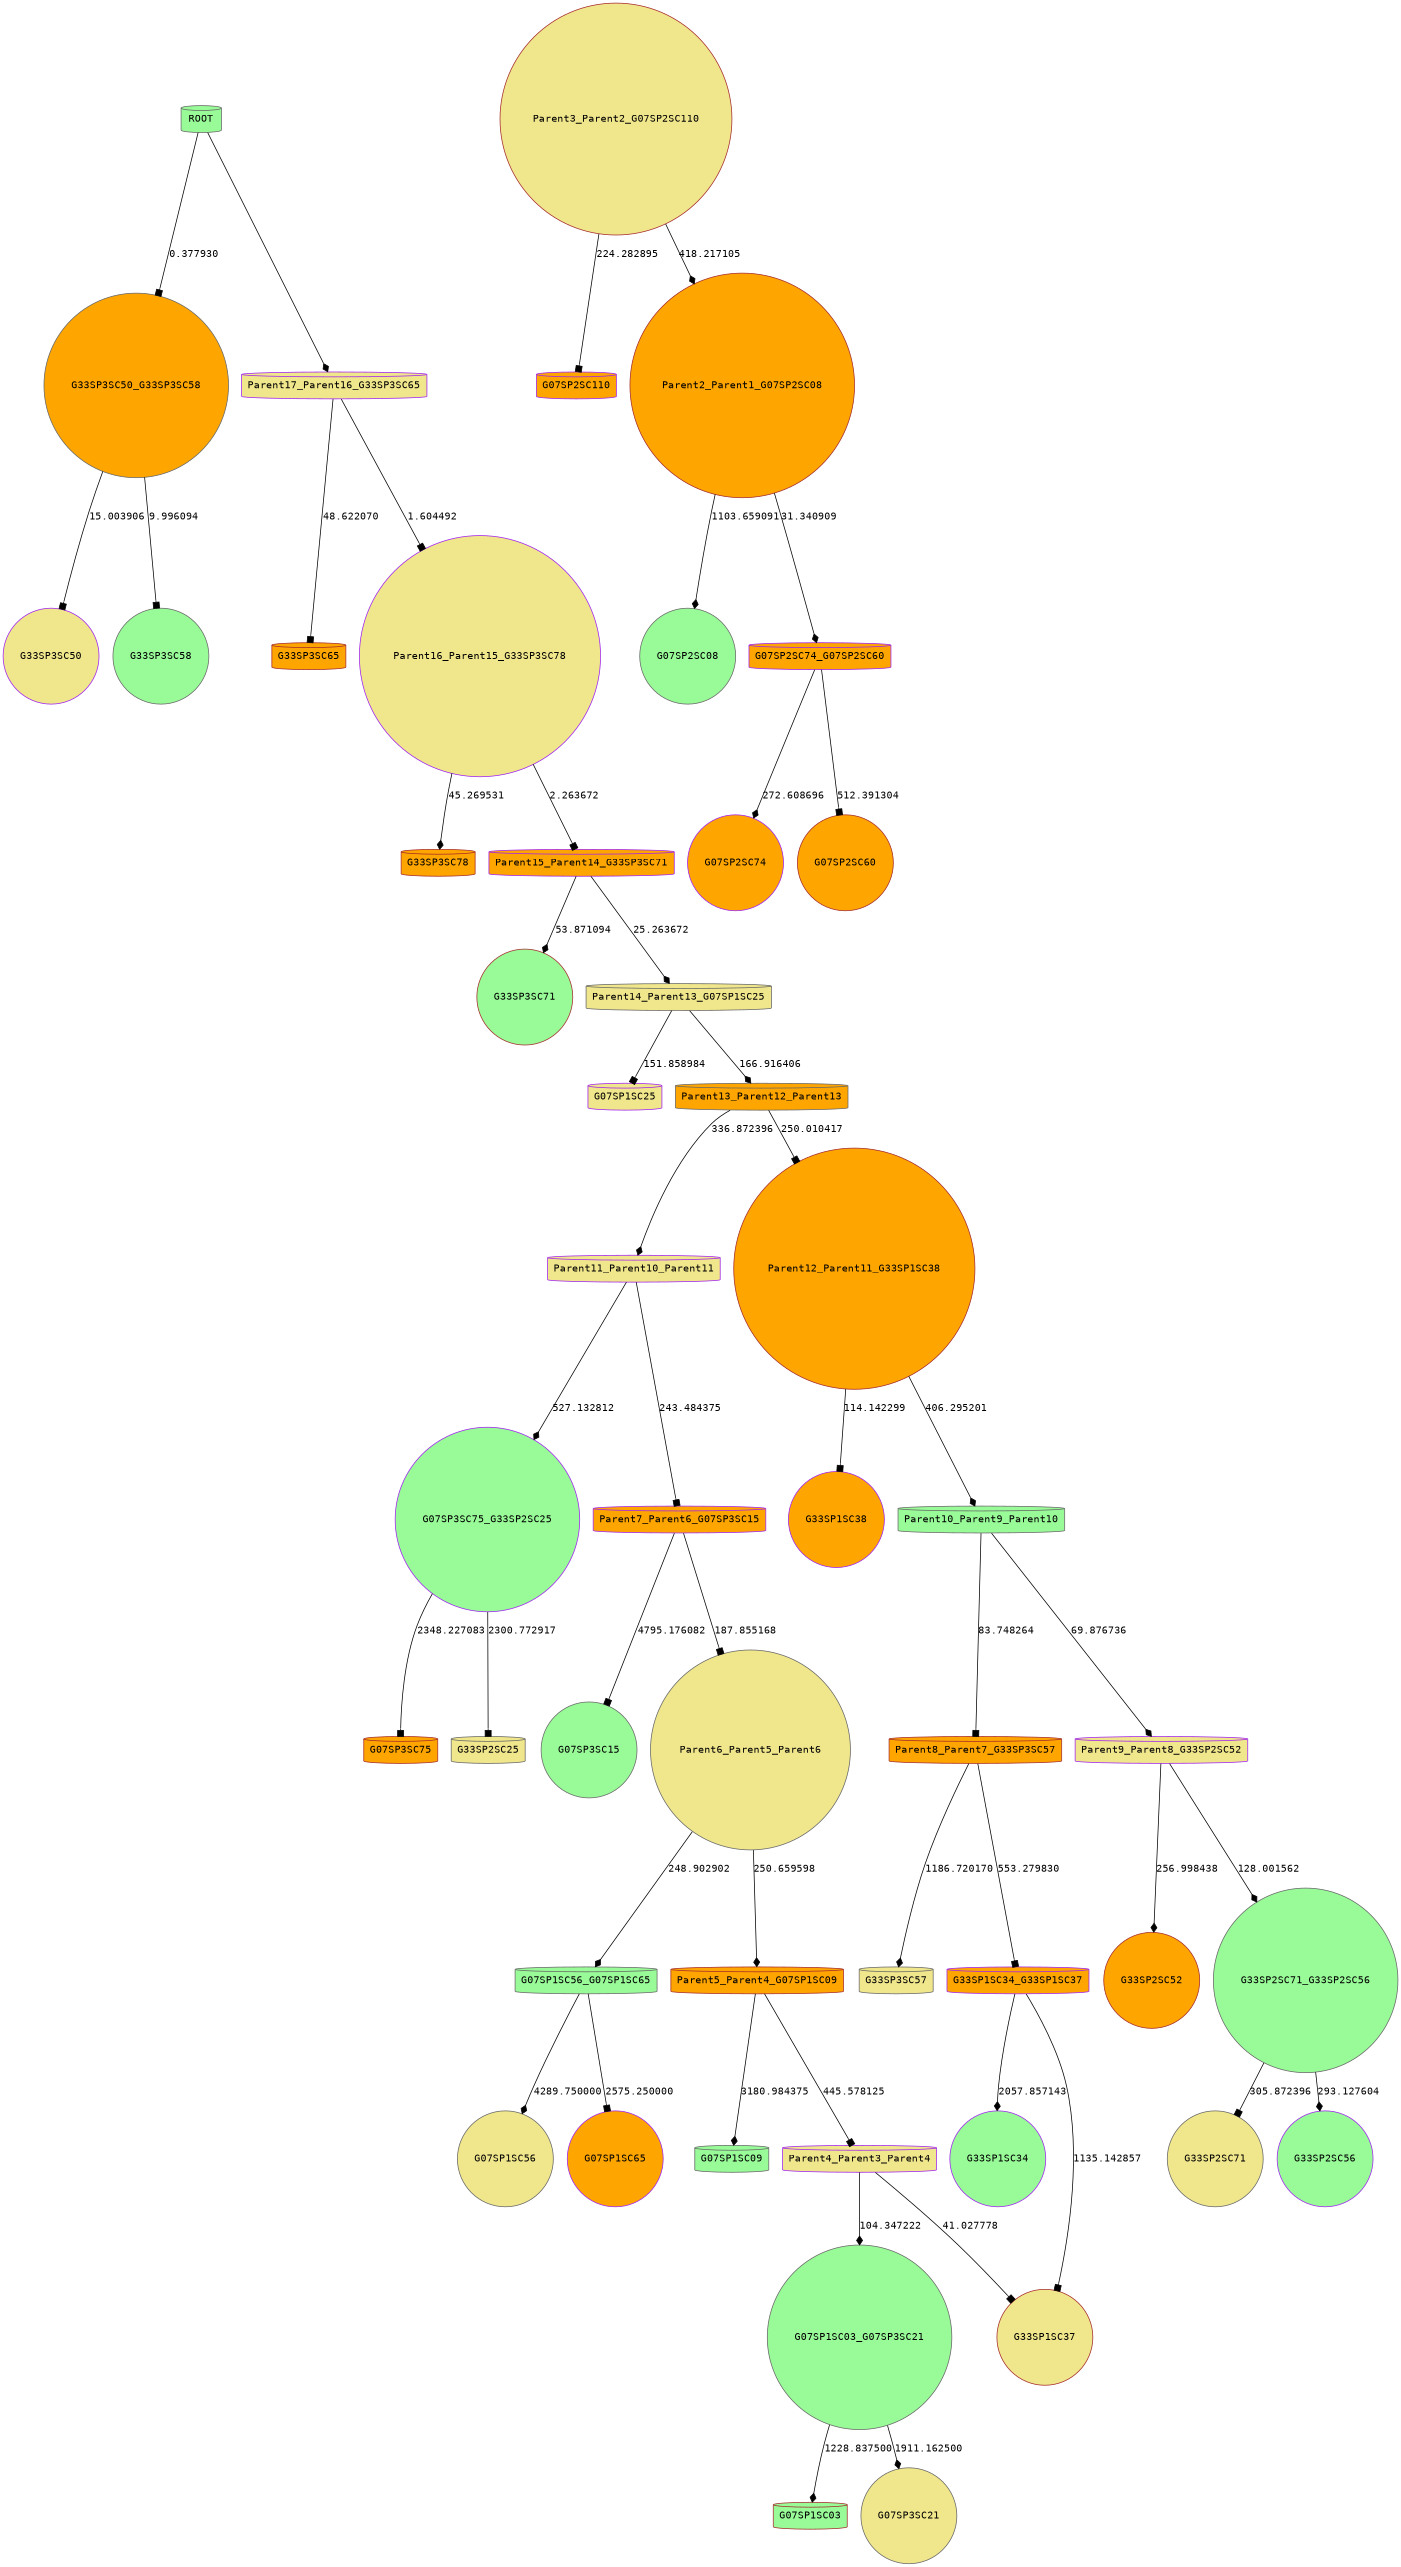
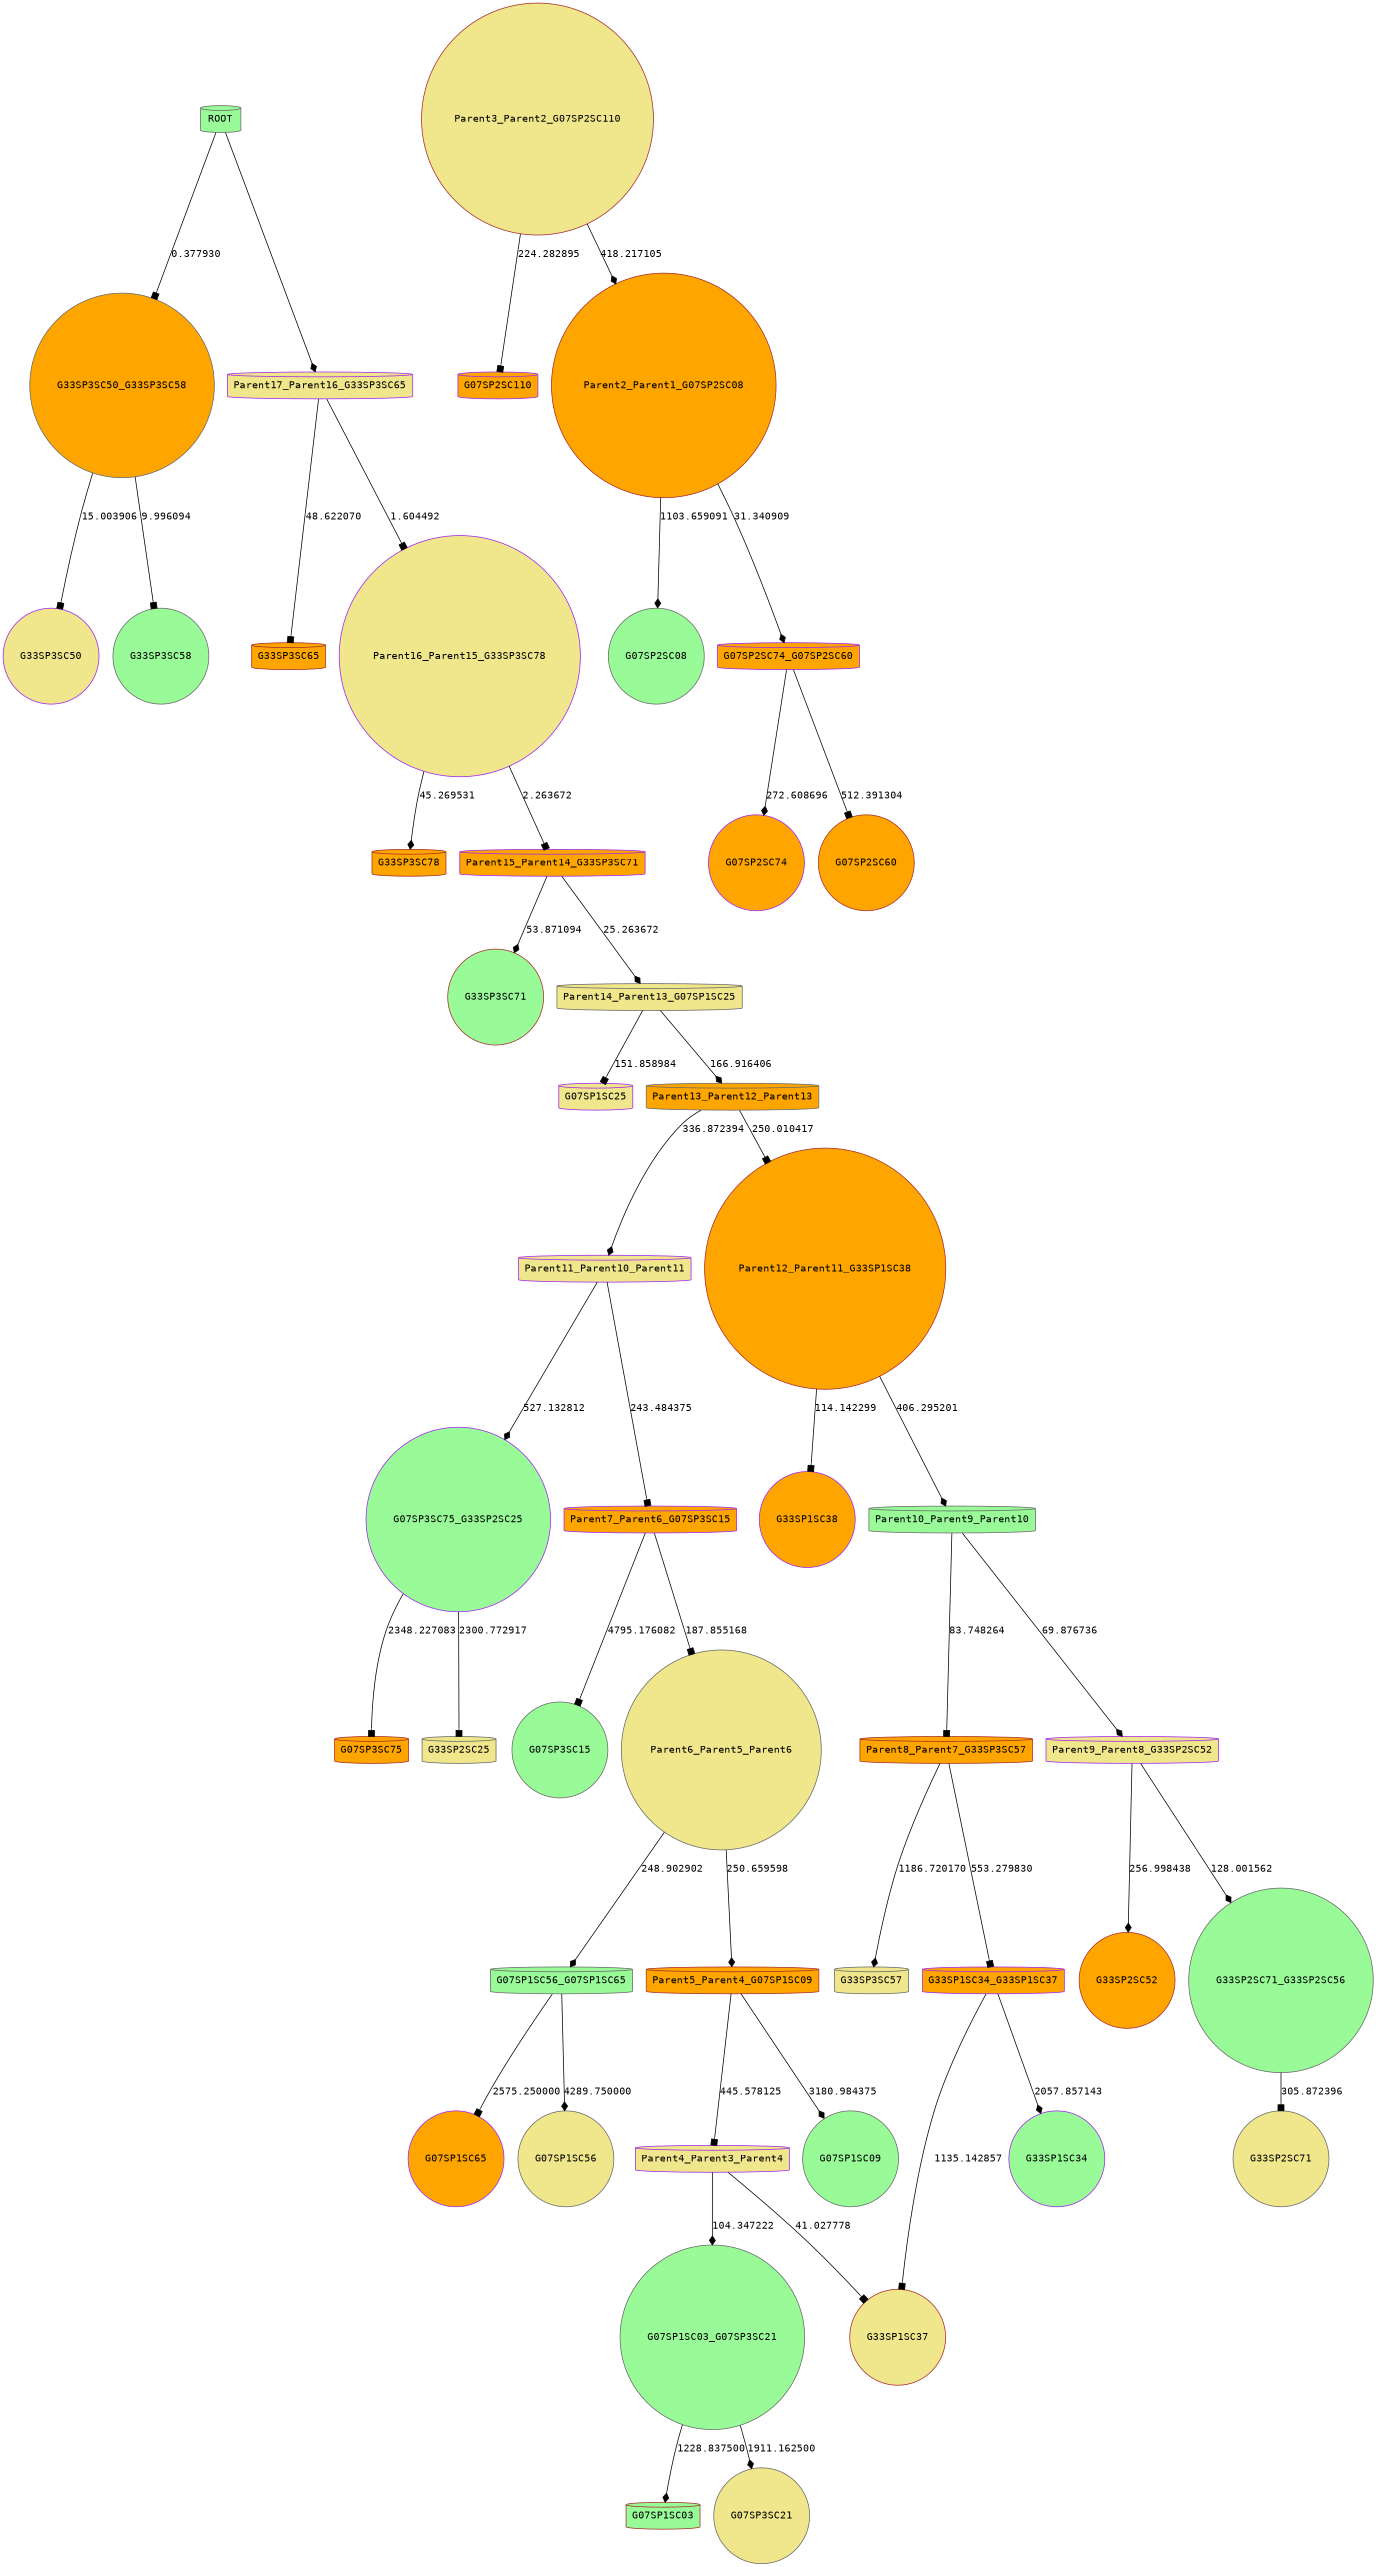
(743, 1129) -> (713, 1129)
(732, 2159) -> (851, 2159)
(1325, 2159) -> none
